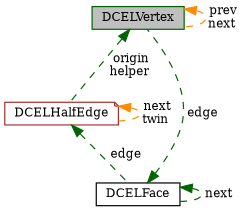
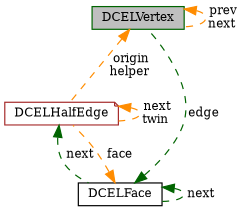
(96, 70) -> (96, 70)
none -> (93, 147)
(124, 155) -> (78, 155)
